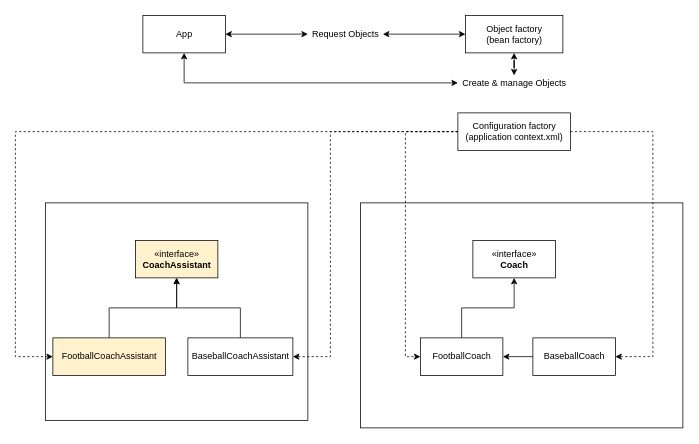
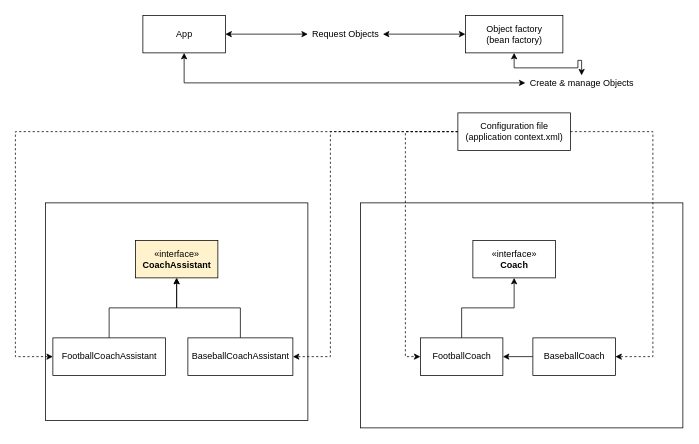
(514, 83) -> (582, 83)
(515, 132) -> (515, 132)
(109, 357) -> (109, 357)
